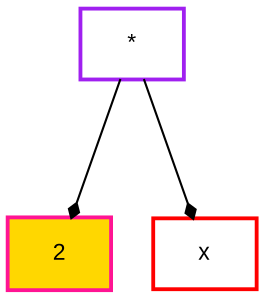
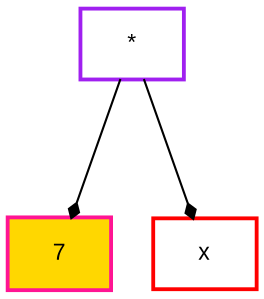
(59, 254) -> (59, 254)
